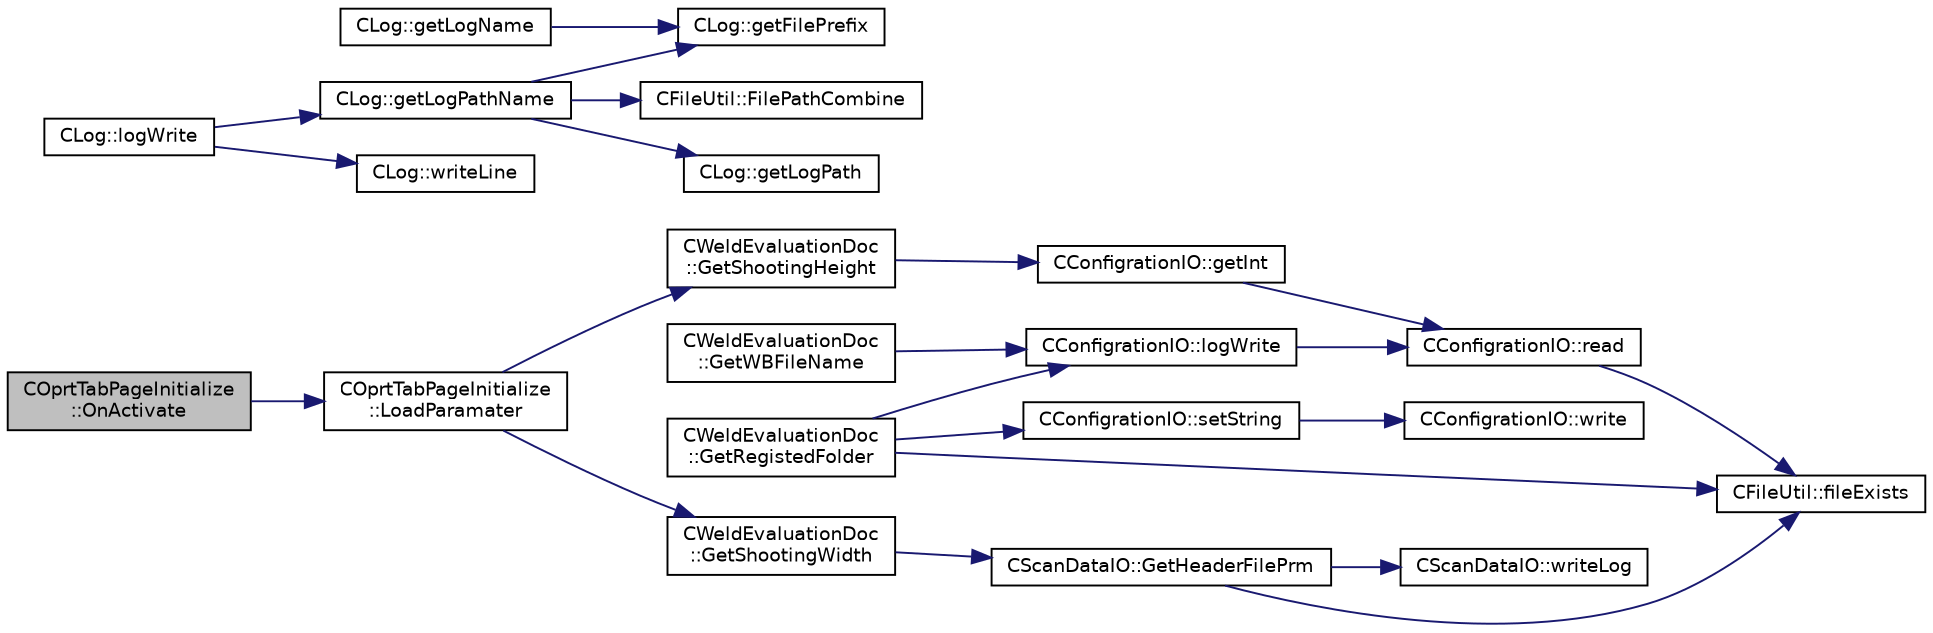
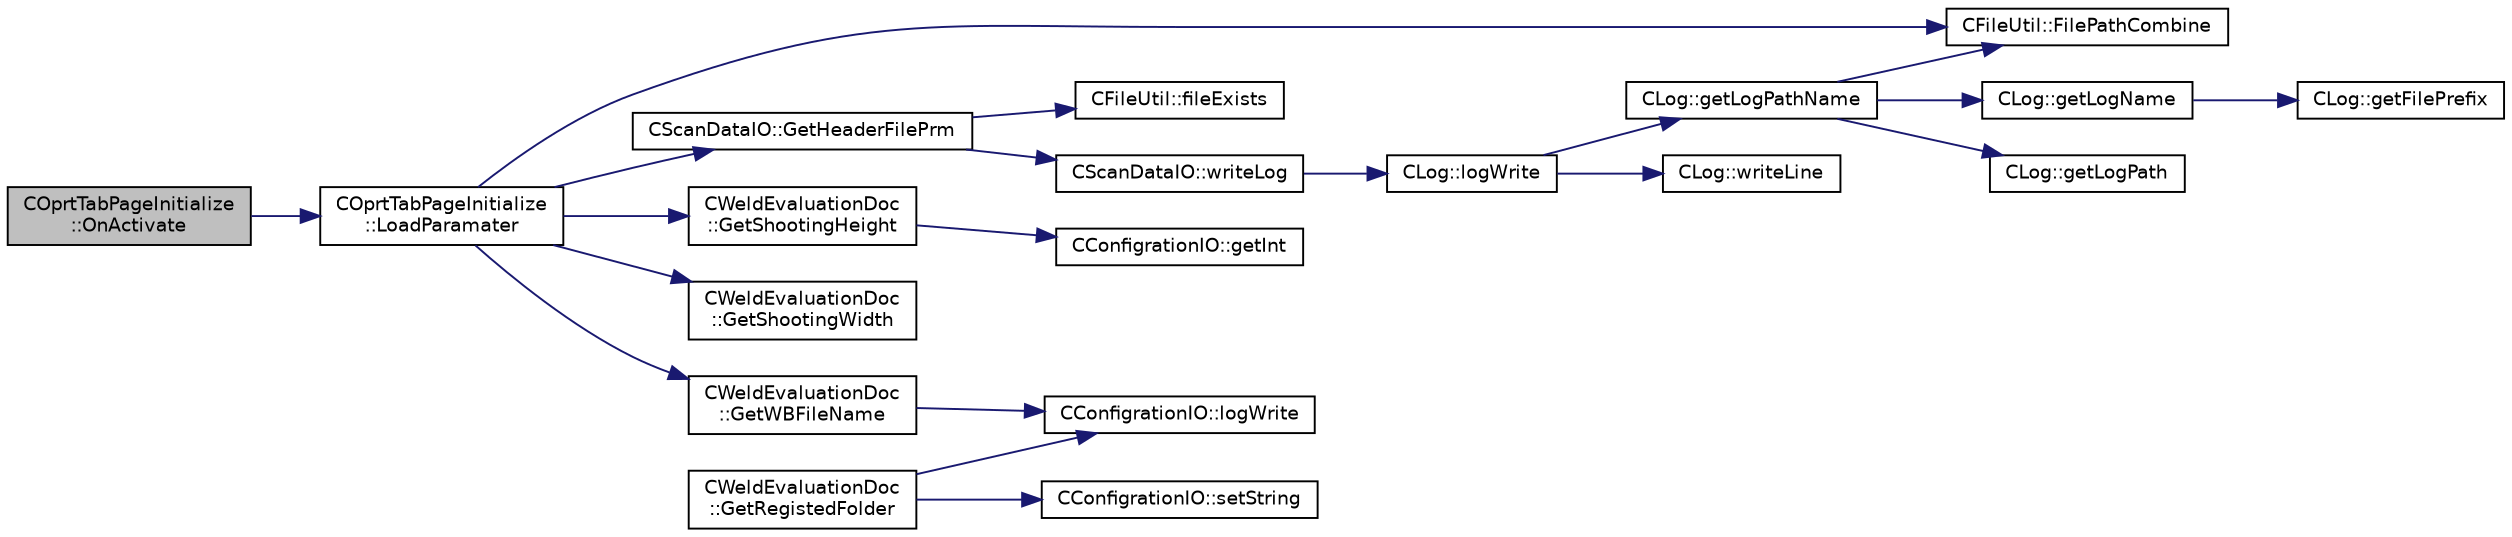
none -> (1185, 27)
(604, 66) -> (1920, 100)
none -> (1335, 174)
none -> (567, 318)
(1524, 347) -> none
(1524, 421) -> none
(1296, 471) -> none
(934, 554) -> (624, 170)
